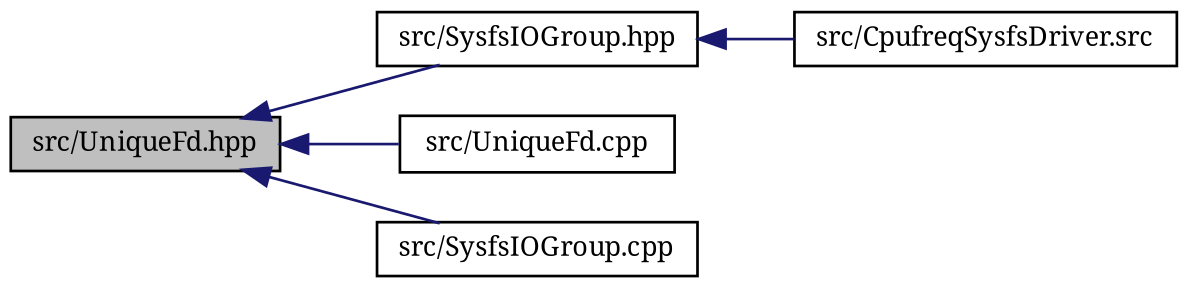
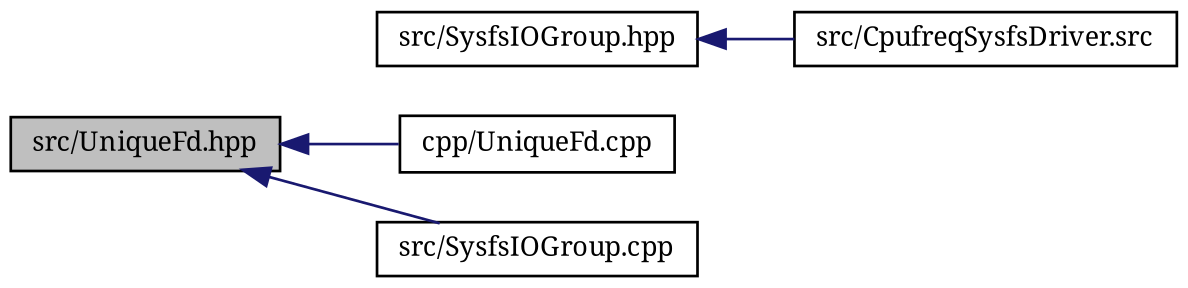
(354, 88) -> none
(537, 144) -> (537, 144)
